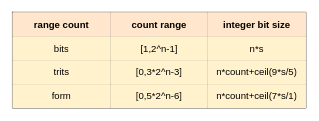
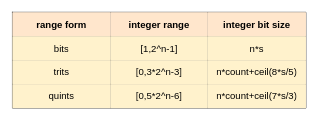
(62, 24) -> (62, 24)
(159, 24) -> (159, 24)
(257, 72) -> (257, 72)
(62, 96) -> (62, 96)
(257, 96) -> (257, 96)
